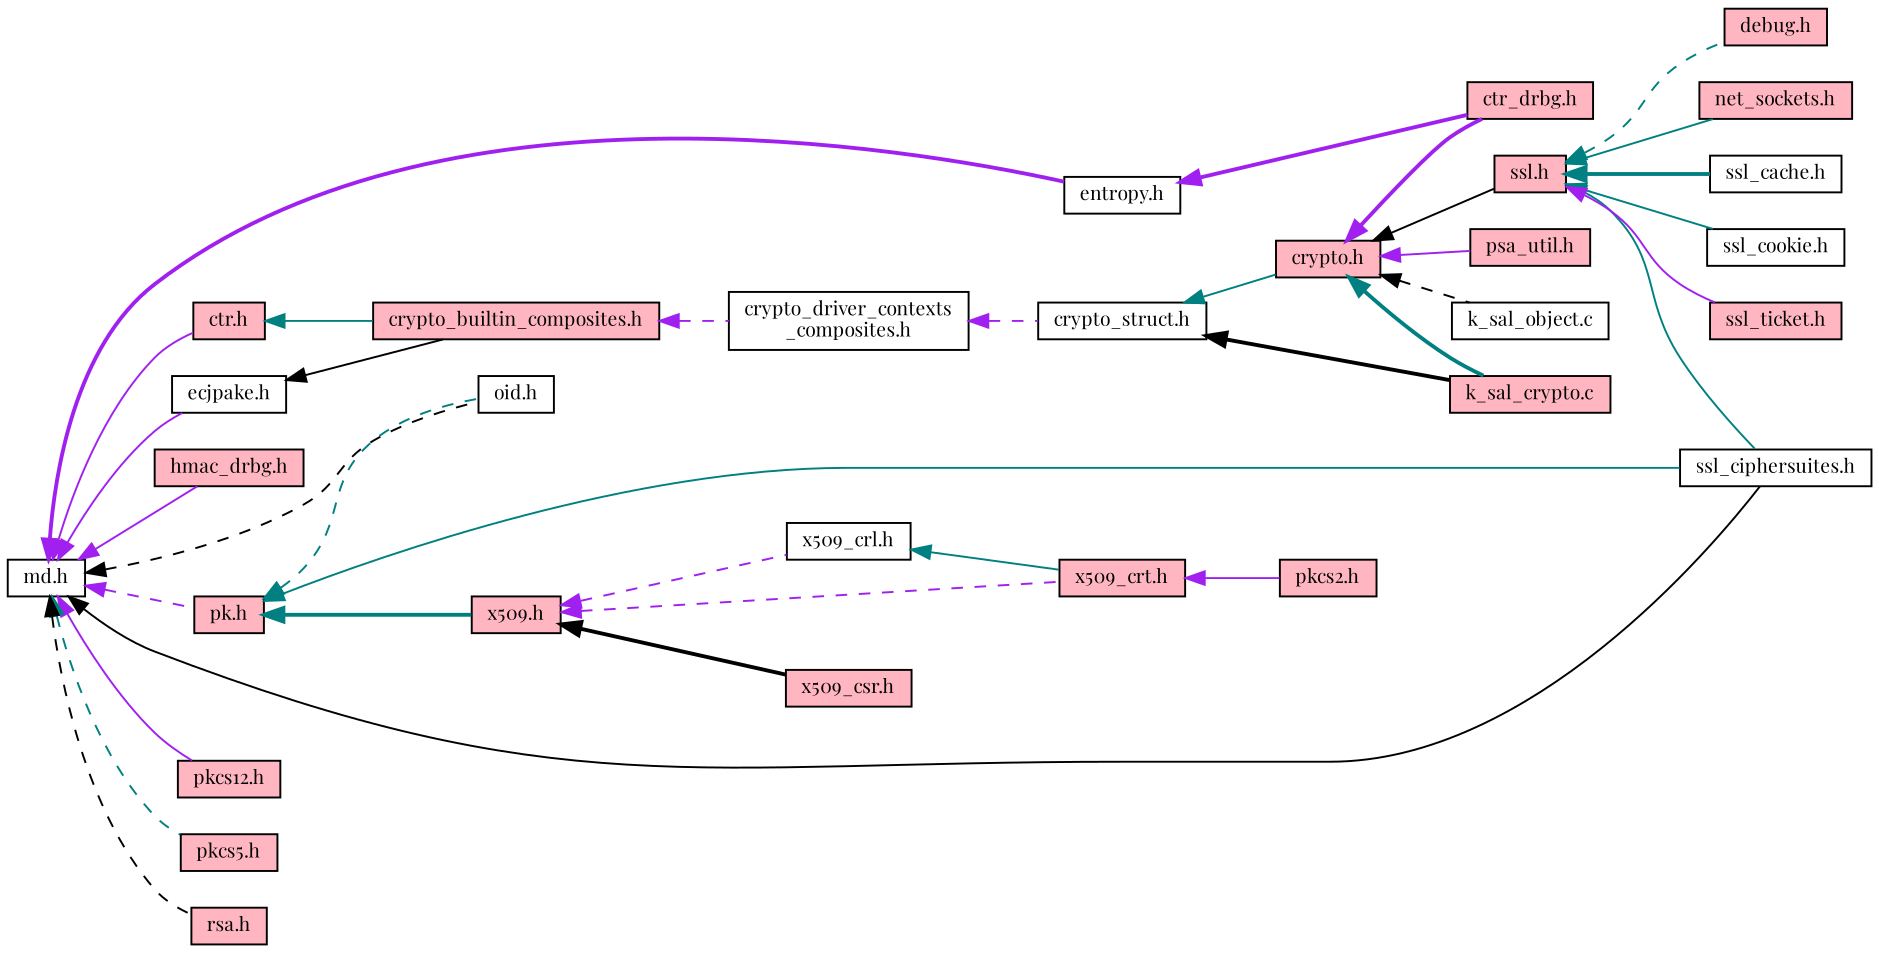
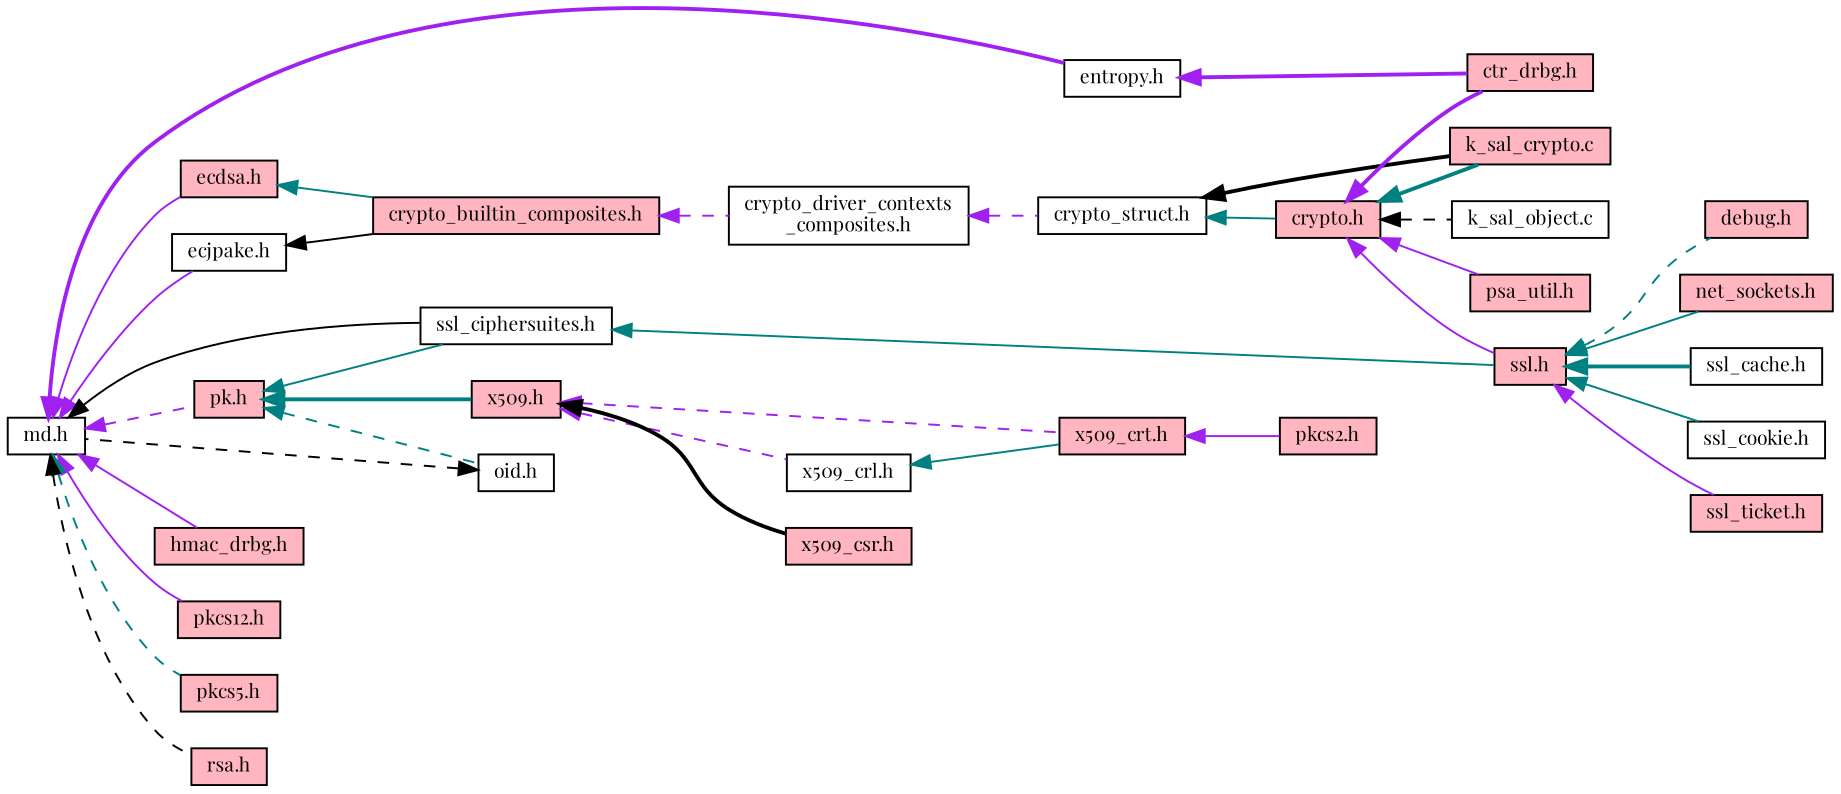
(1443, 211) -> (1423, 310)
(229, 321) -> (229, 179)
(1662, 323) -> (1063, 348)
(303, 505) -> (272, 454)
